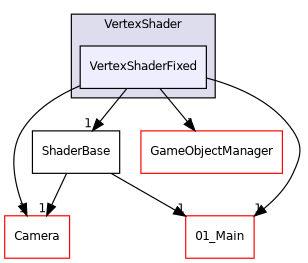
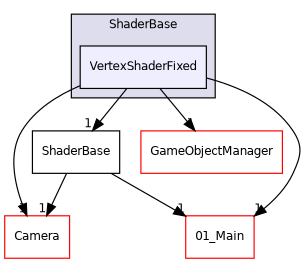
(143, 25) -> (143, 25)
